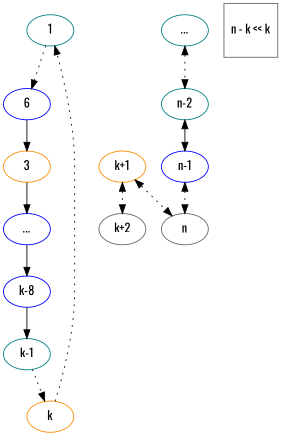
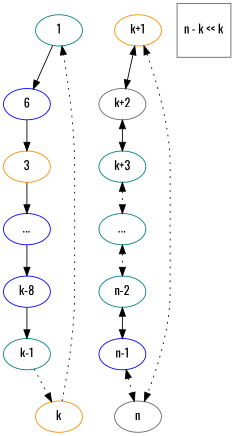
(40, 63) -> (45, 63)
none -> (122, 167)
(122, 198) -> (130, 68)
